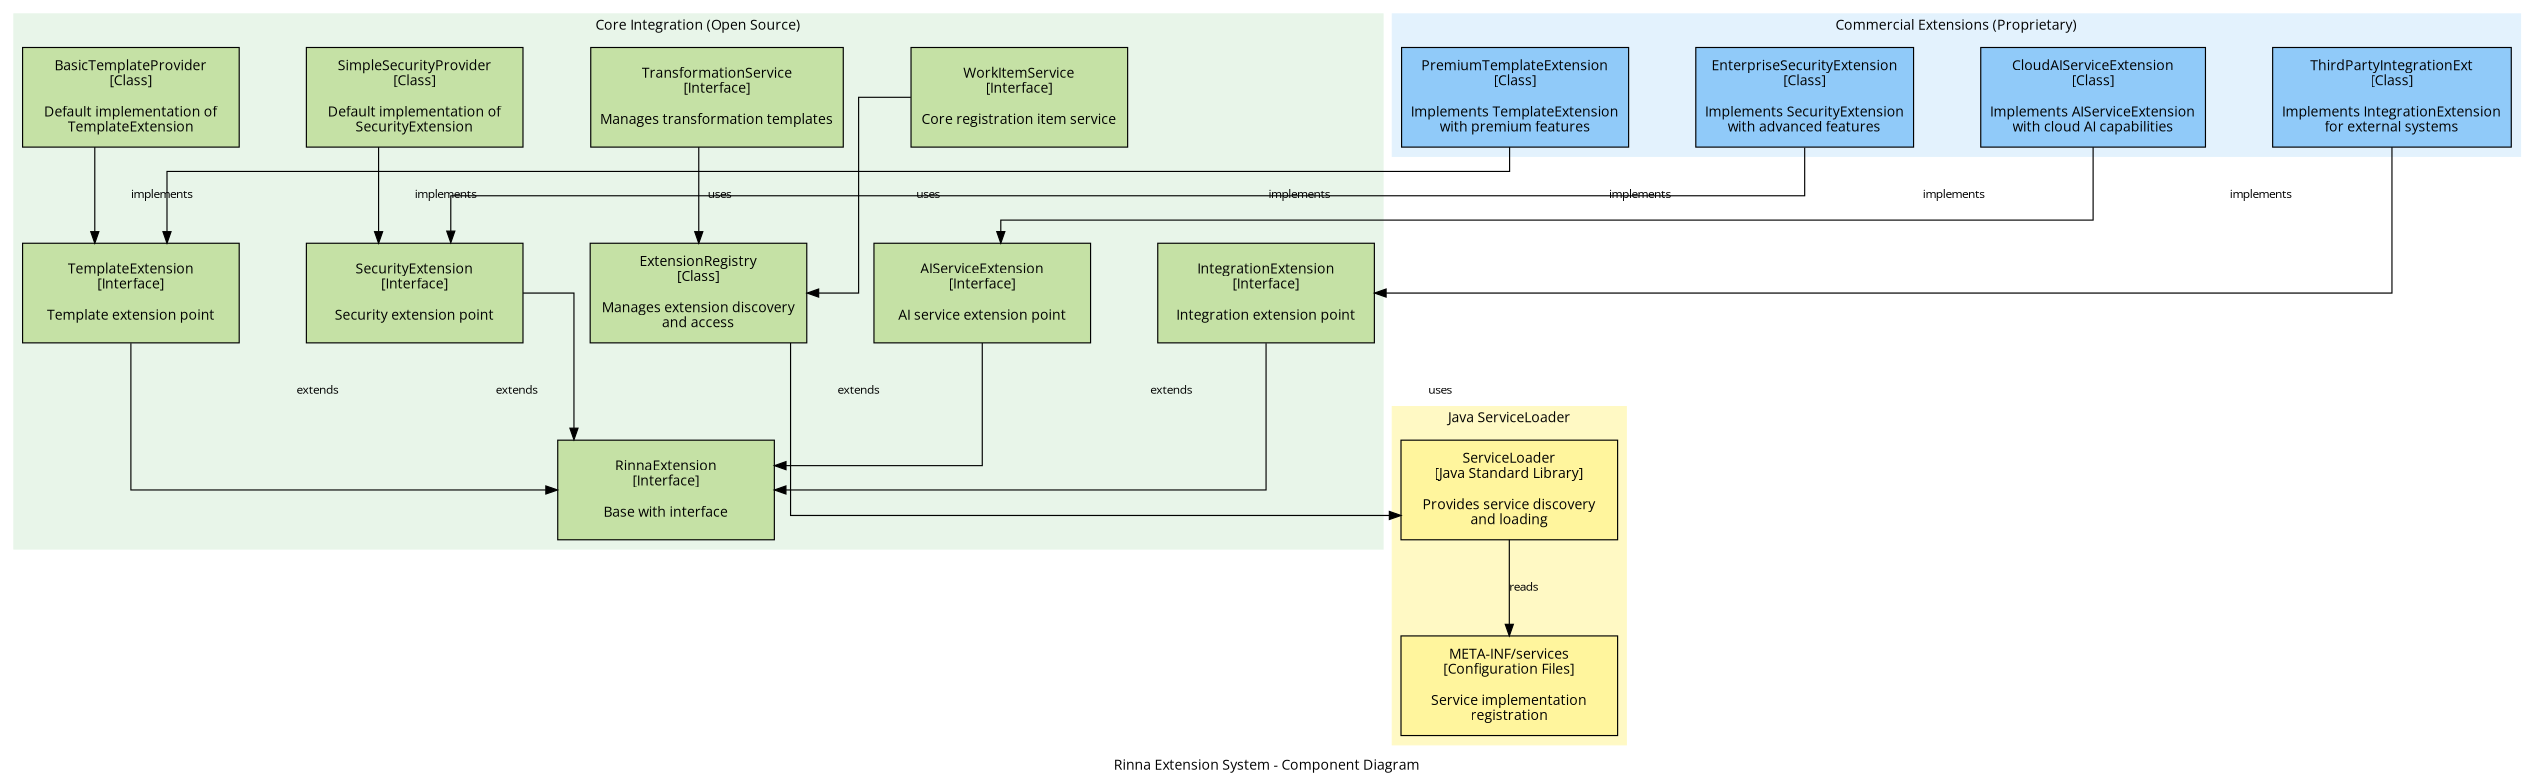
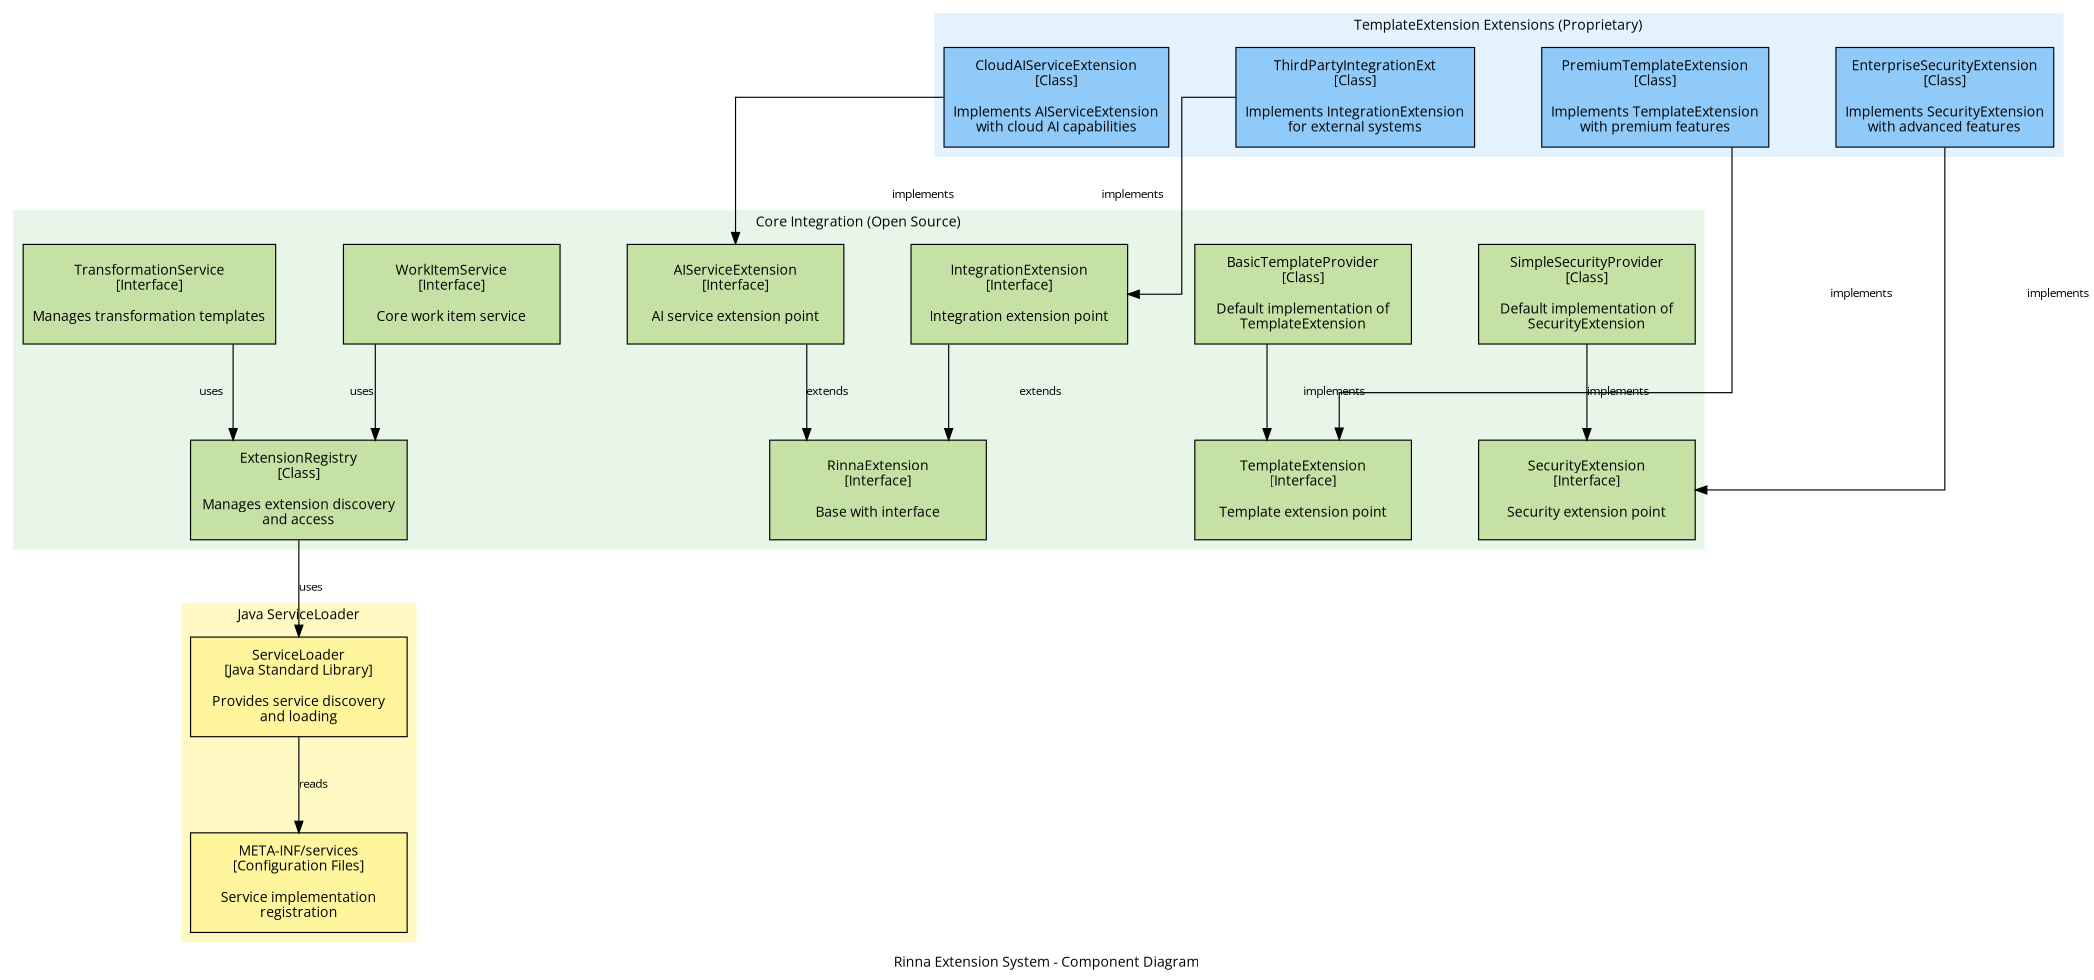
(1956, 26) -> (1499, 26)
(1019, 97) -> (452, 294)
(574, 335) -> none
(265, 490) -> none
